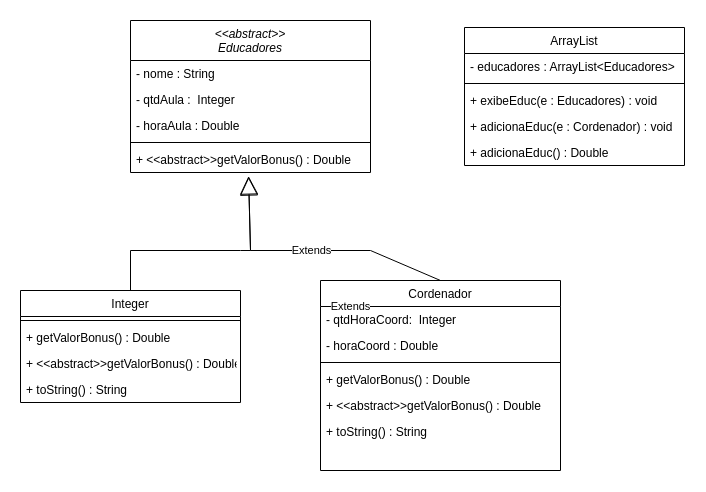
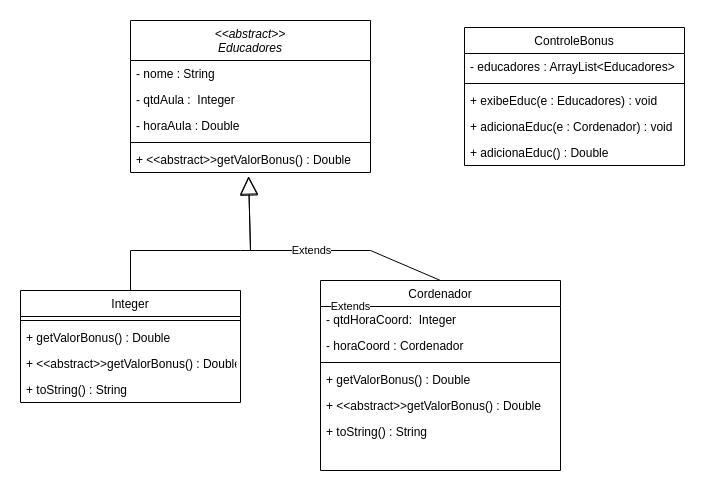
(574, 41) -> (574, 41)
(385, 346) -> (400, 346)
